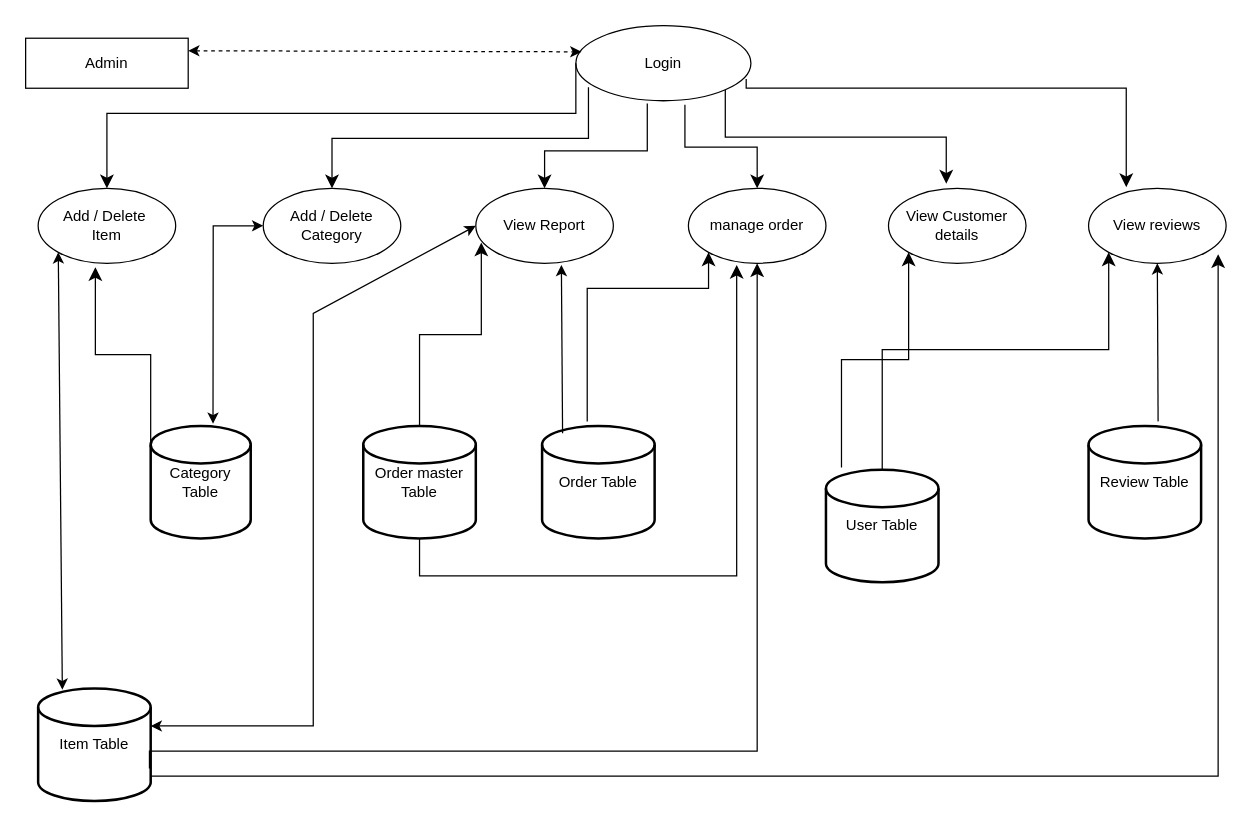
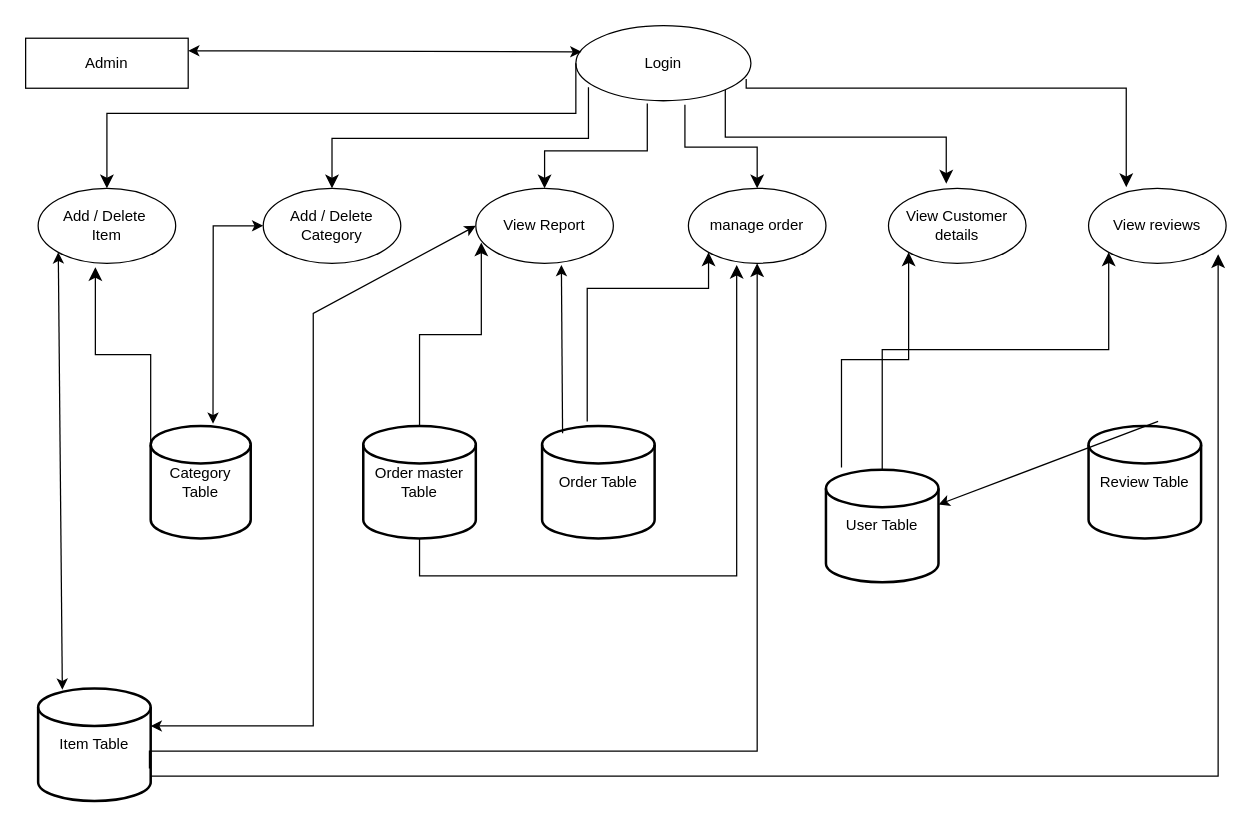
(385, 51) -> (385, 51)
(1157, 346) -> (1052, 461)
